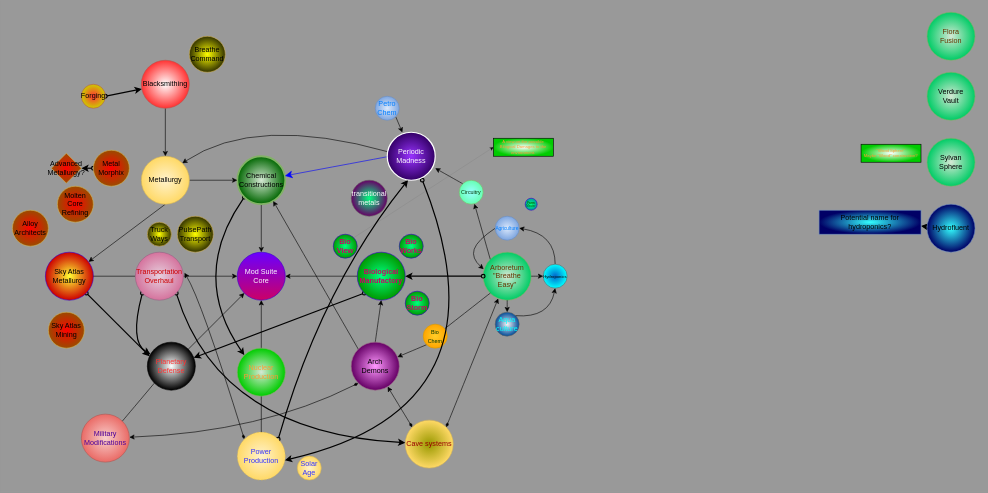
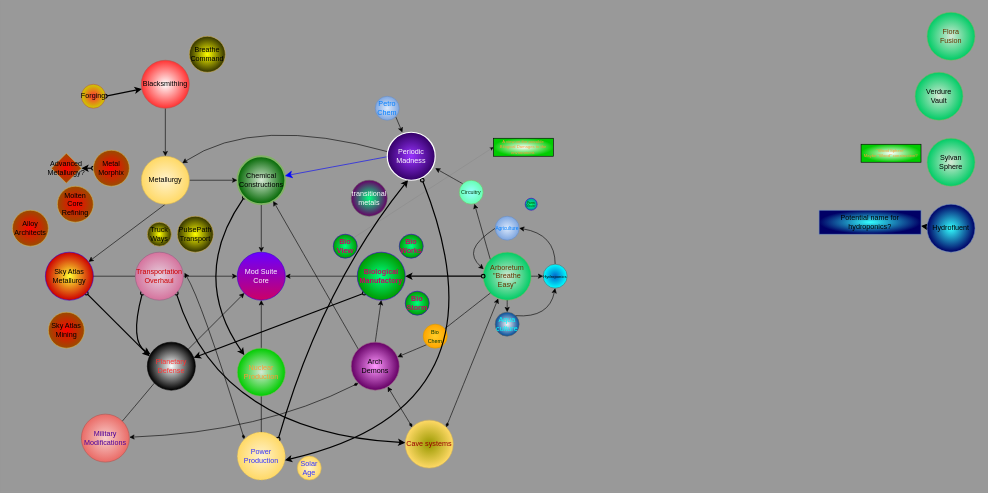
(951, 96) -> (939, 96)
